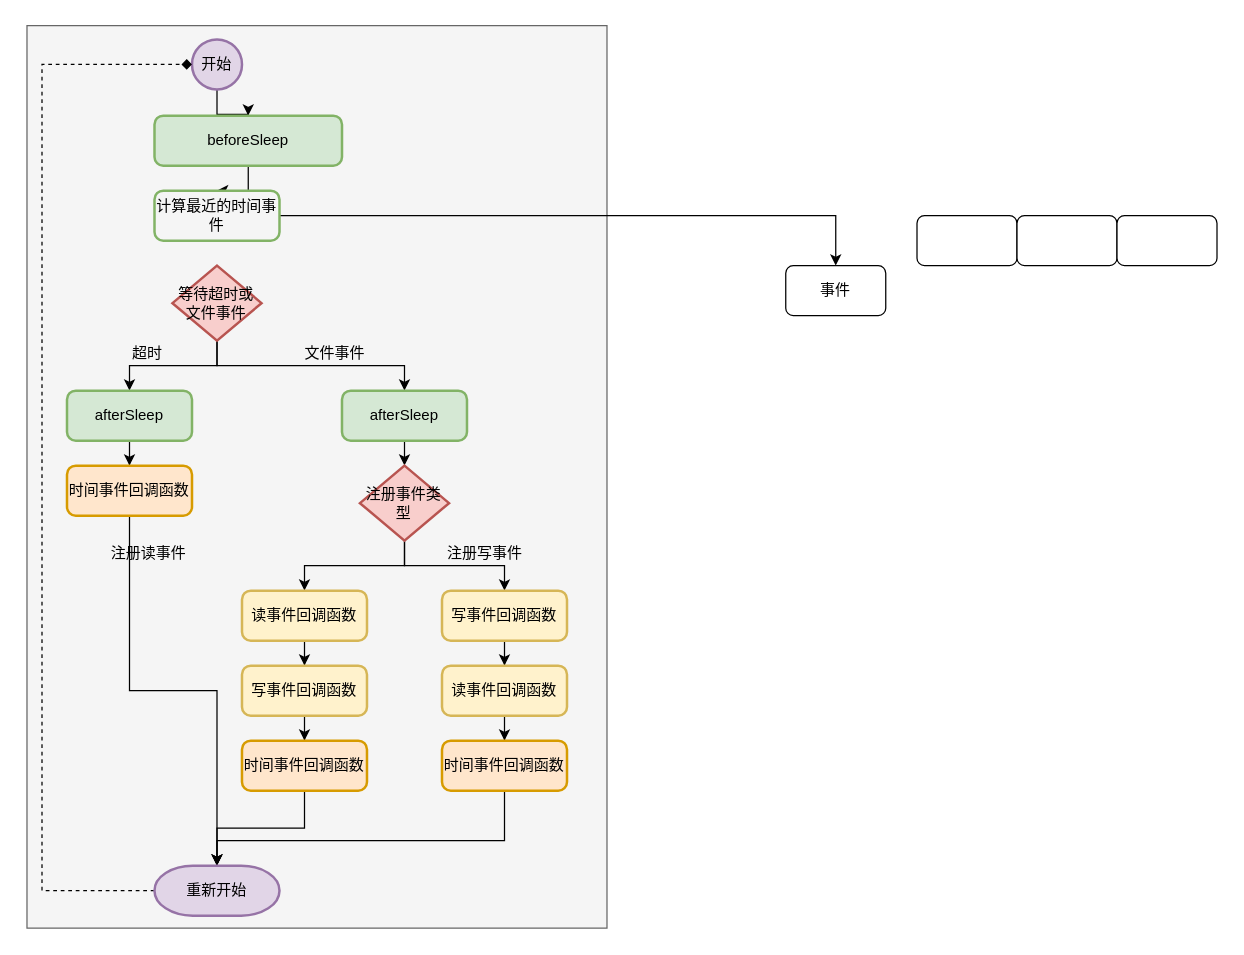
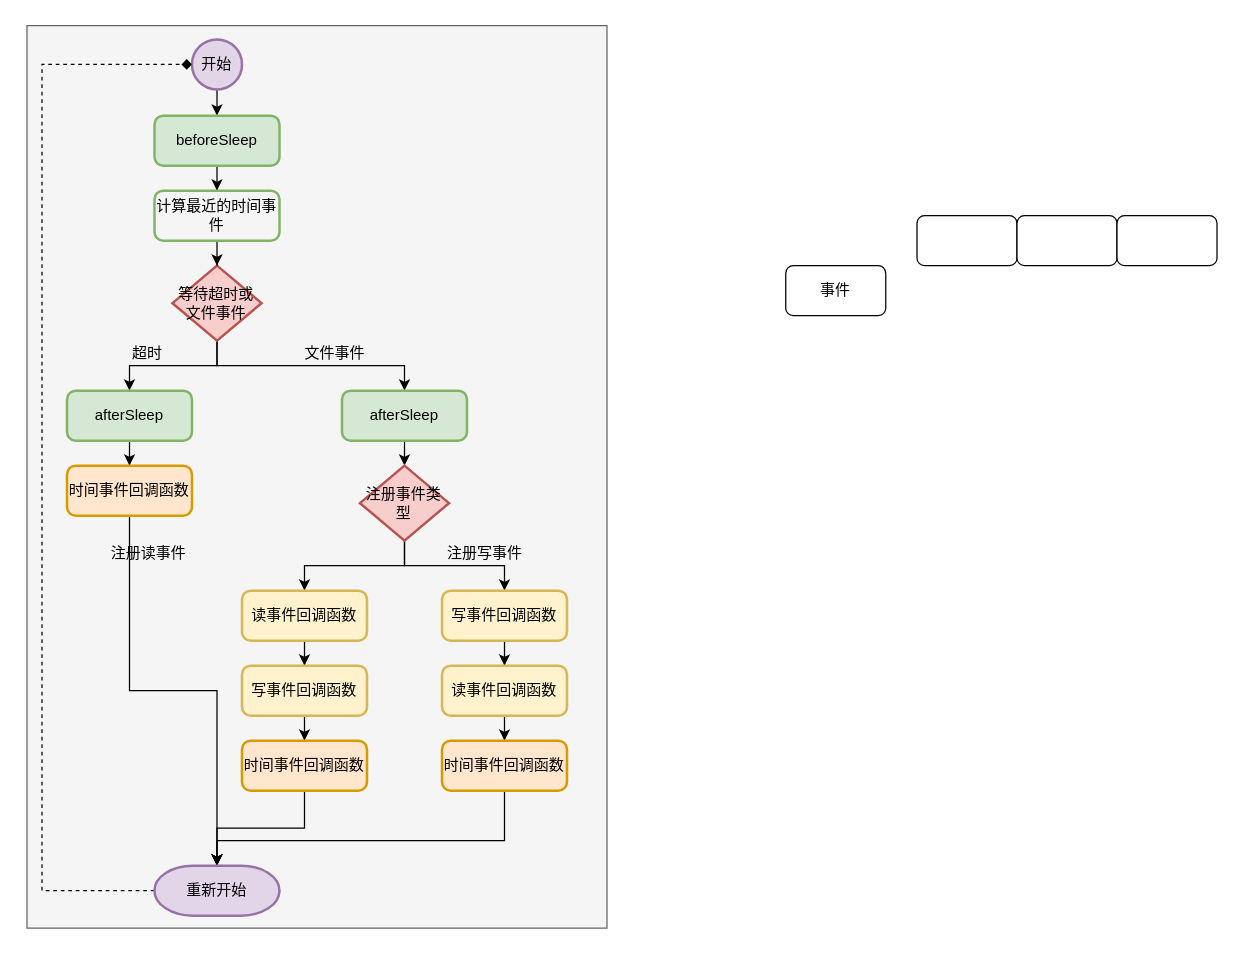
(248, 141) -> (217, 141)
(579, 216) -> (217, 258)
